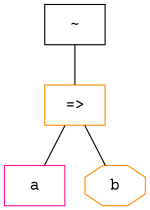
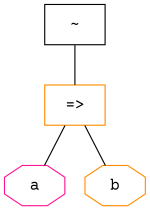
(35, 186) -> (35, 186)
